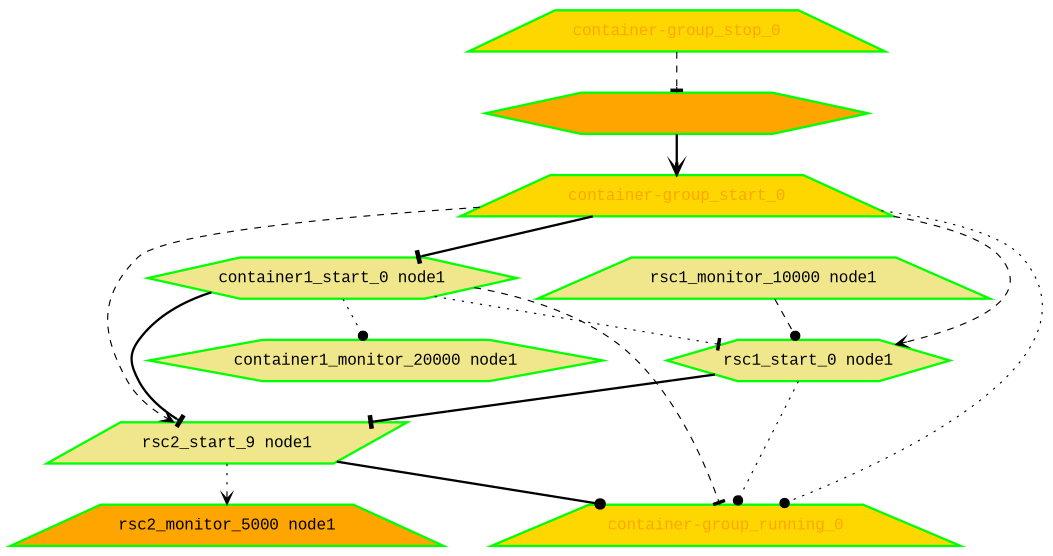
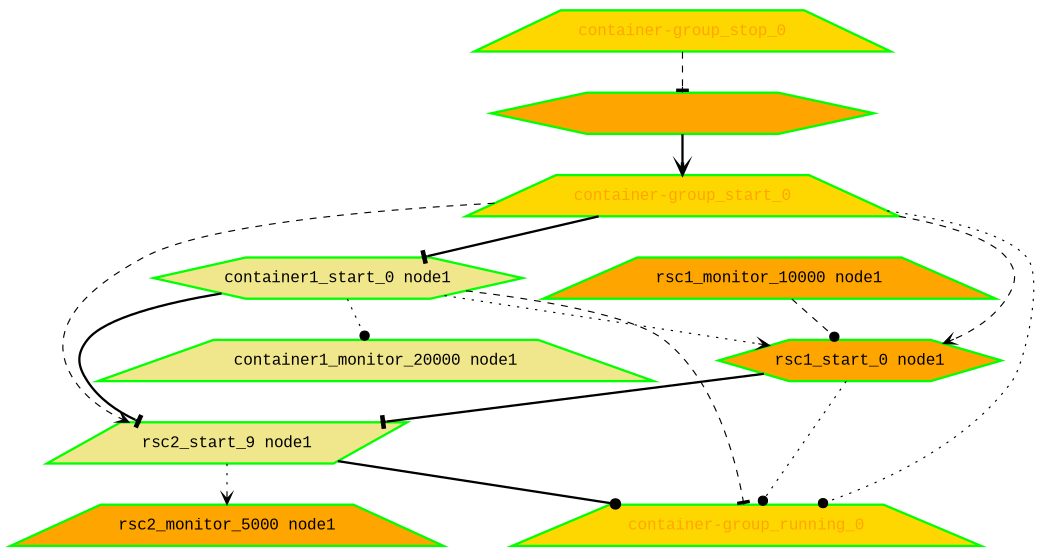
(764, 278) -> (769, 278)
(547, 315) -> (578, 316)
(376, 361) -> (376, 361)
(808, 361) -> (860, 361)
